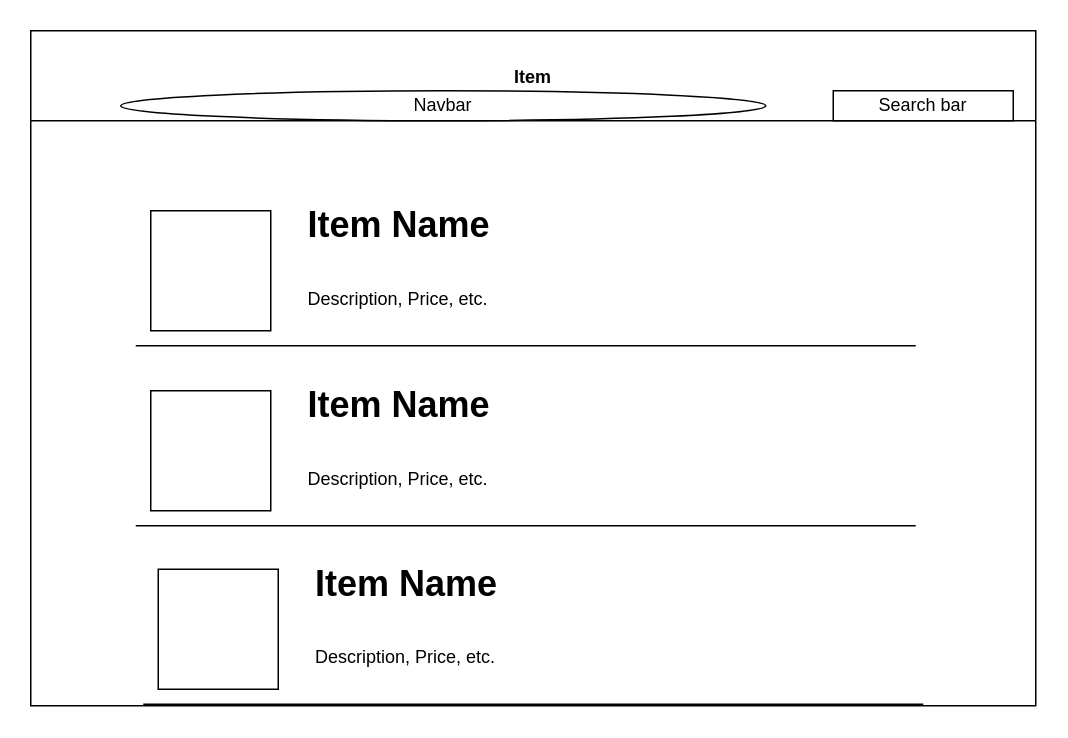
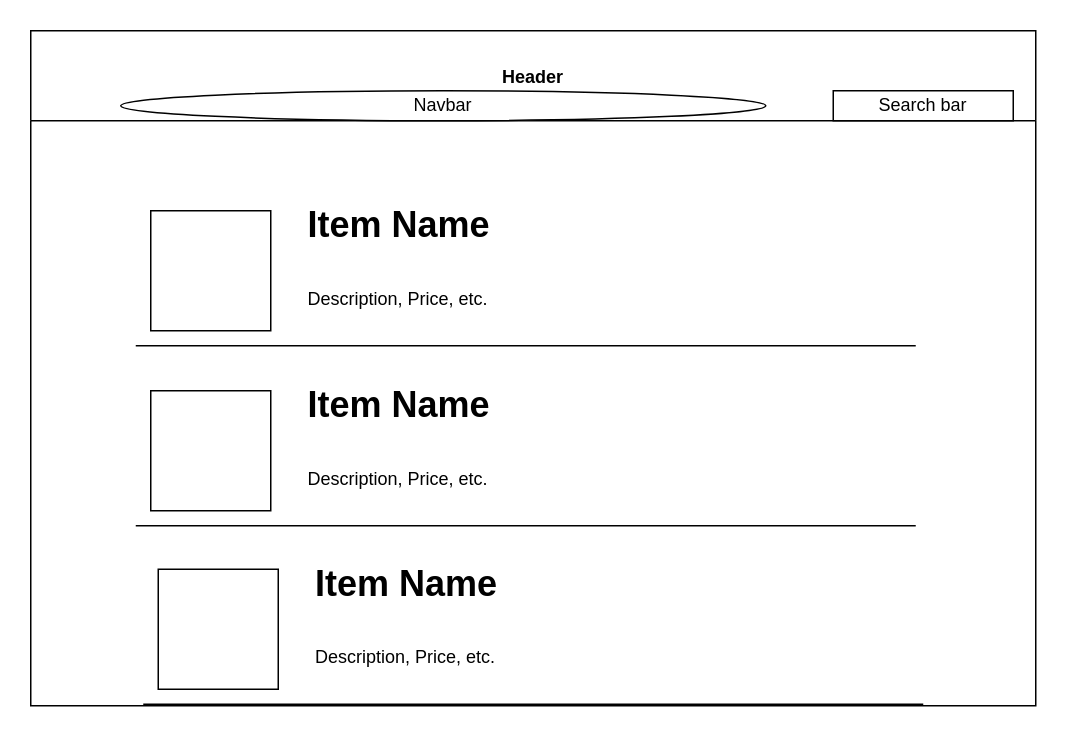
(533, 77) -> (533, 77)
